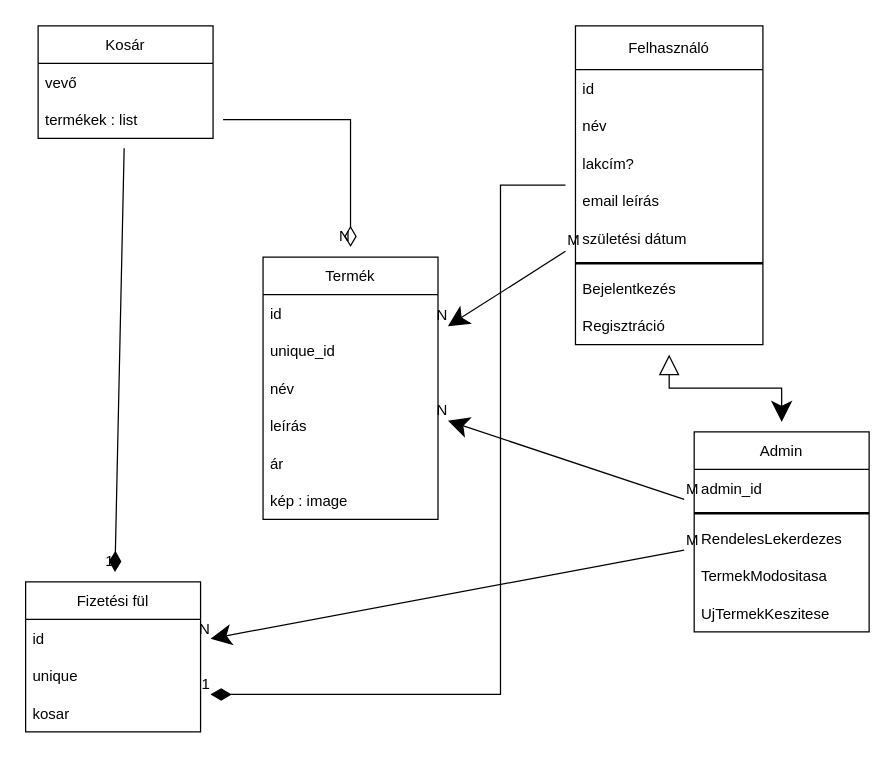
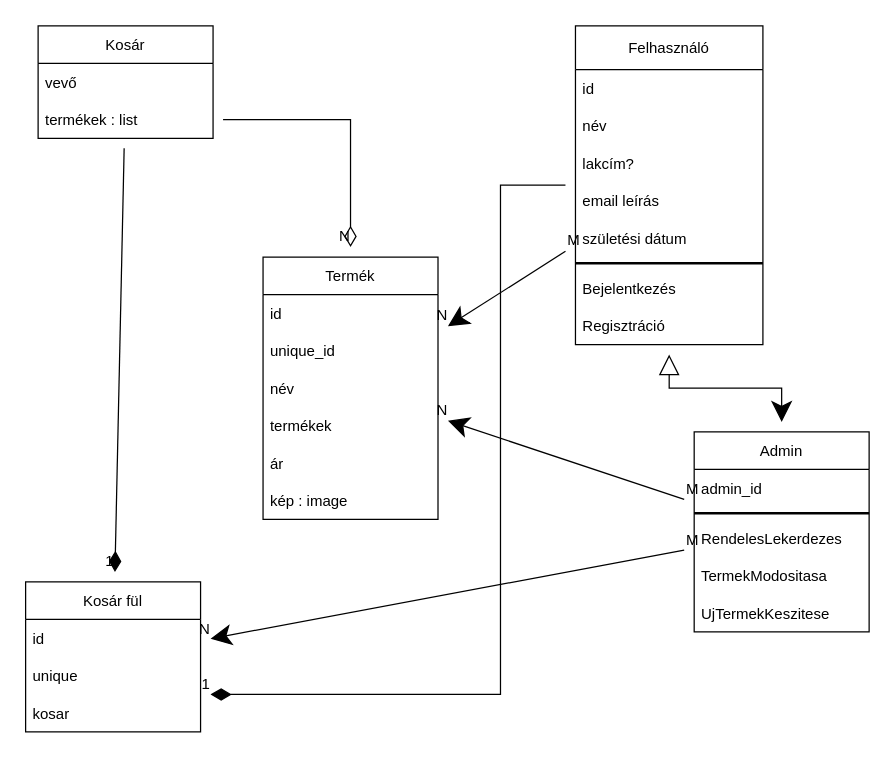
(293, 426) -> (304, 426)
(113, 601) -> (113, 601)
